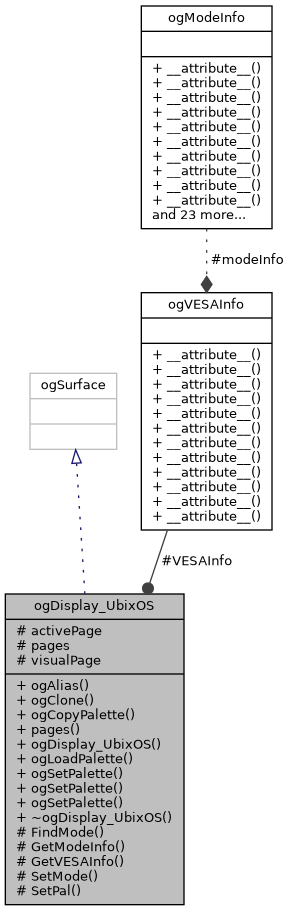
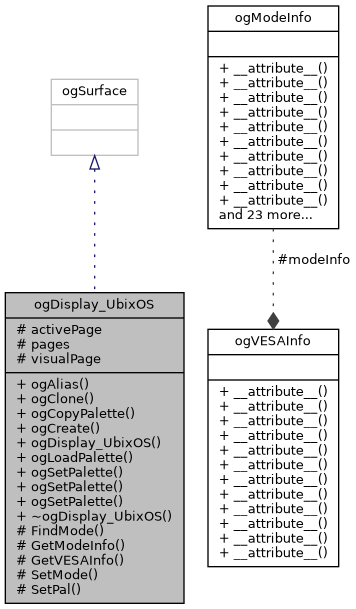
(159, 557) -> none
(49, 730) -> (59, 429)
